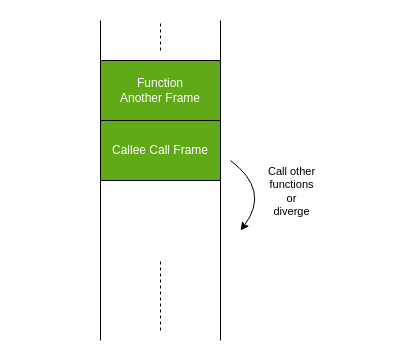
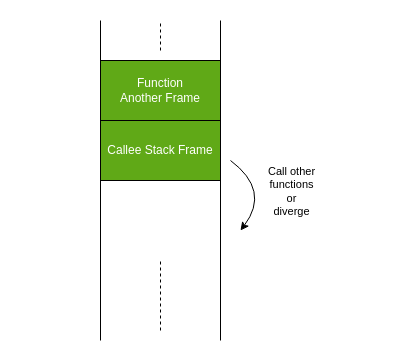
(161, 151) -> (161, 151)
